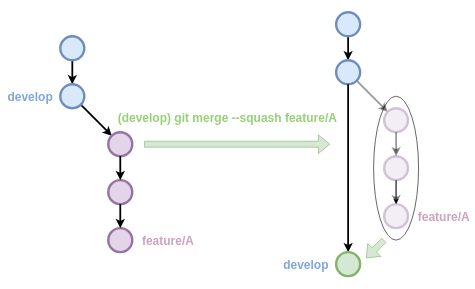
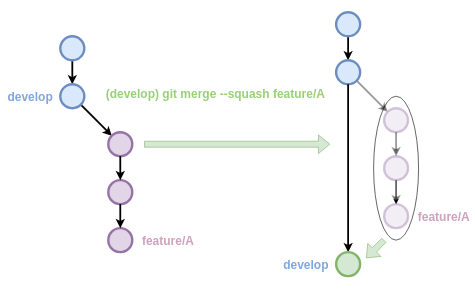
(228, 117) -> (216, 93)
